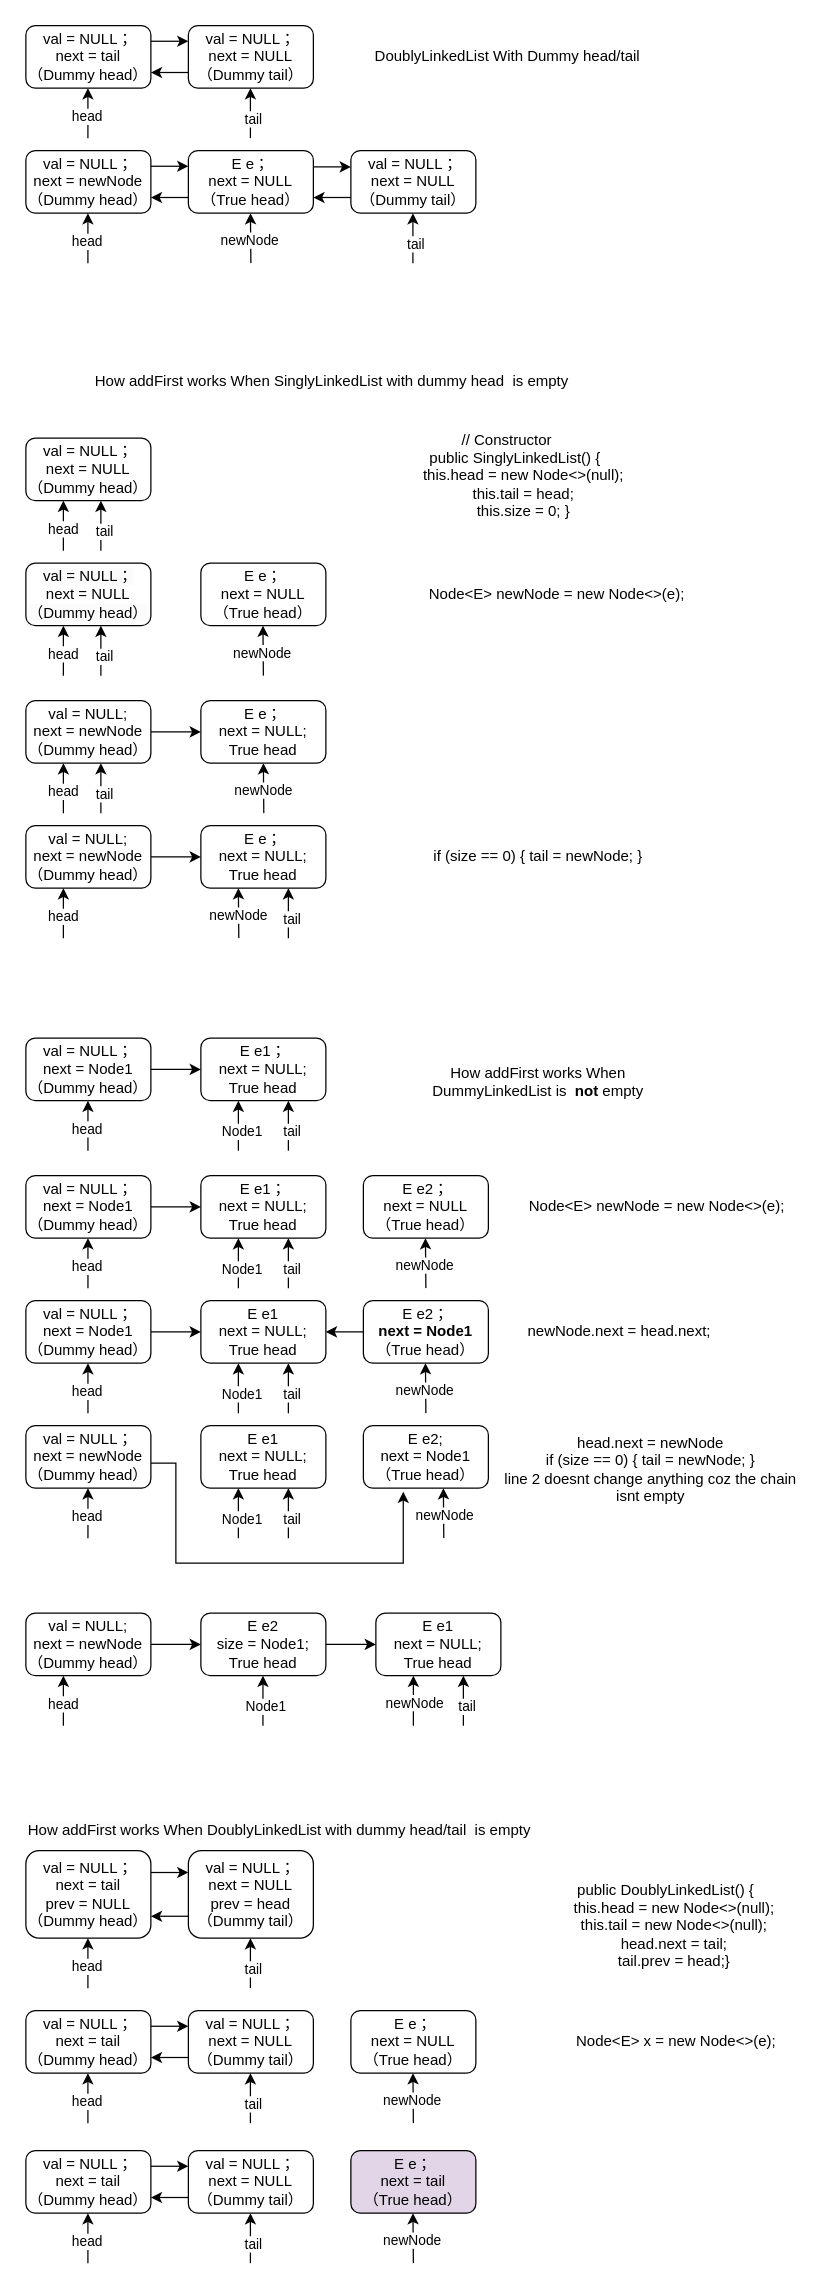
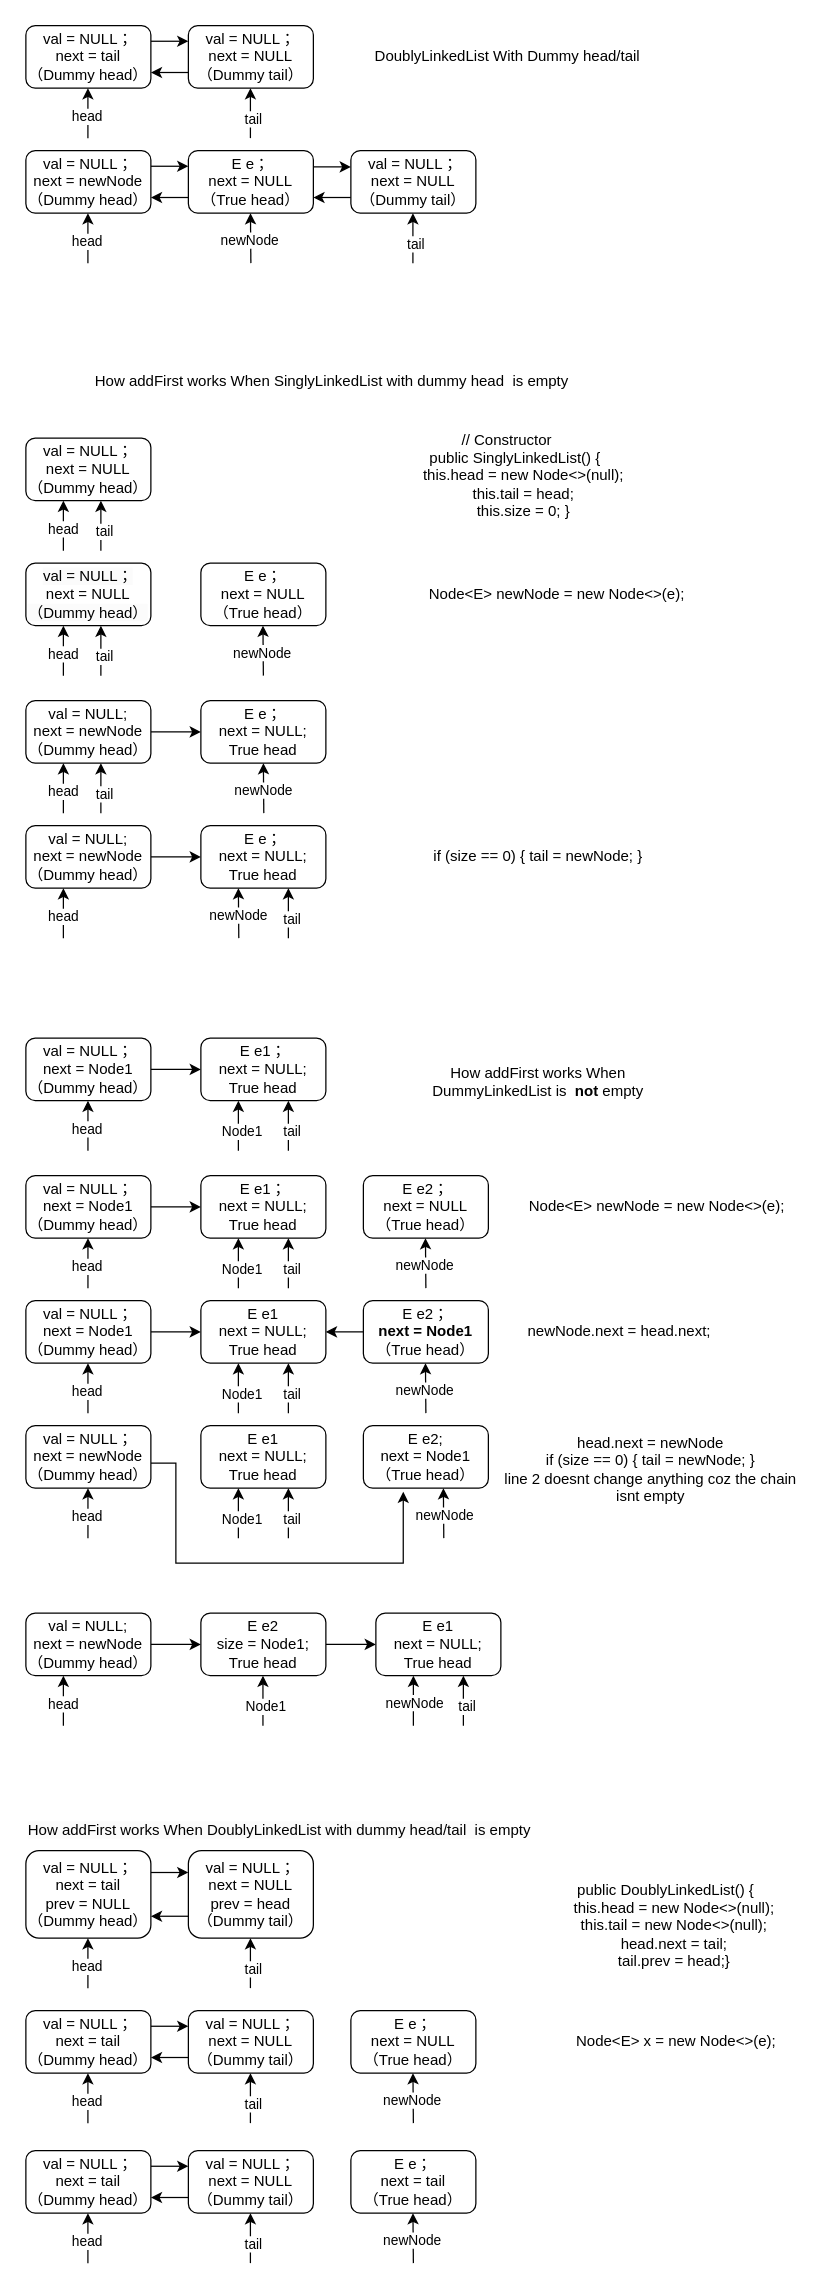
(413, 2182) -> (413, 2182)
